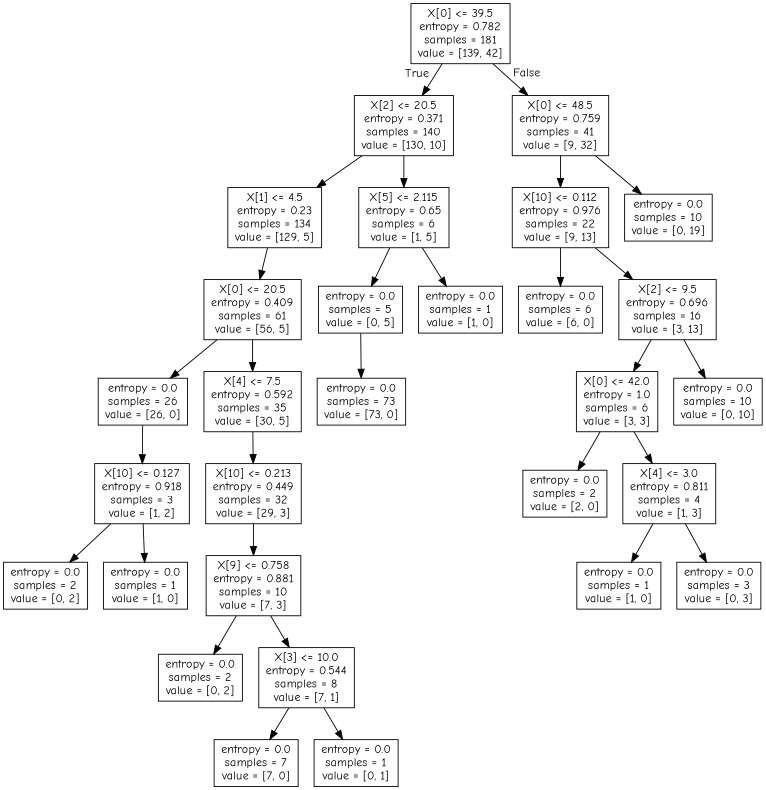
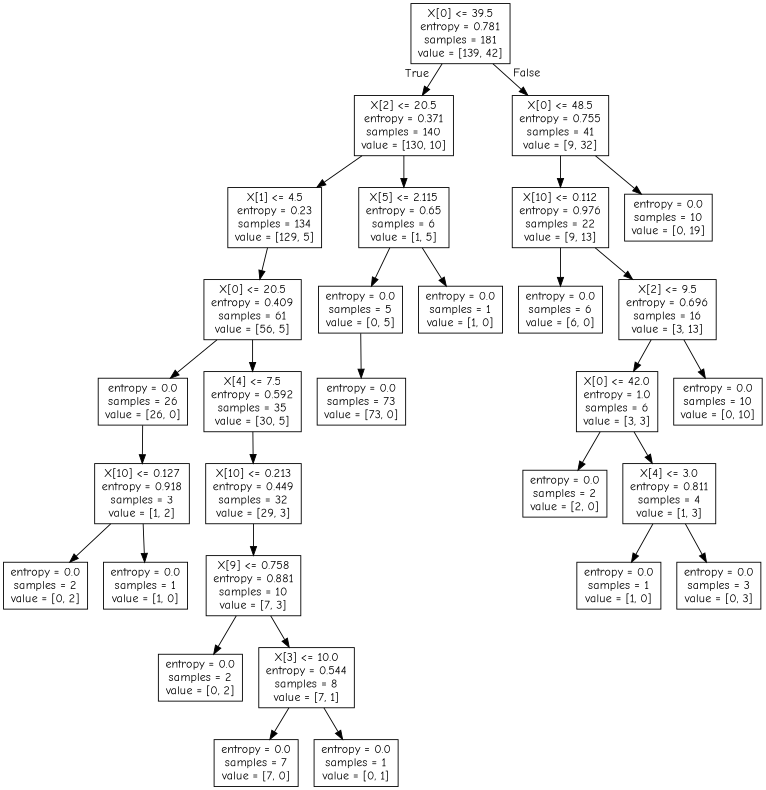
(460, 34) -> (460, 34)
(560, 126) -> (560, 126)
